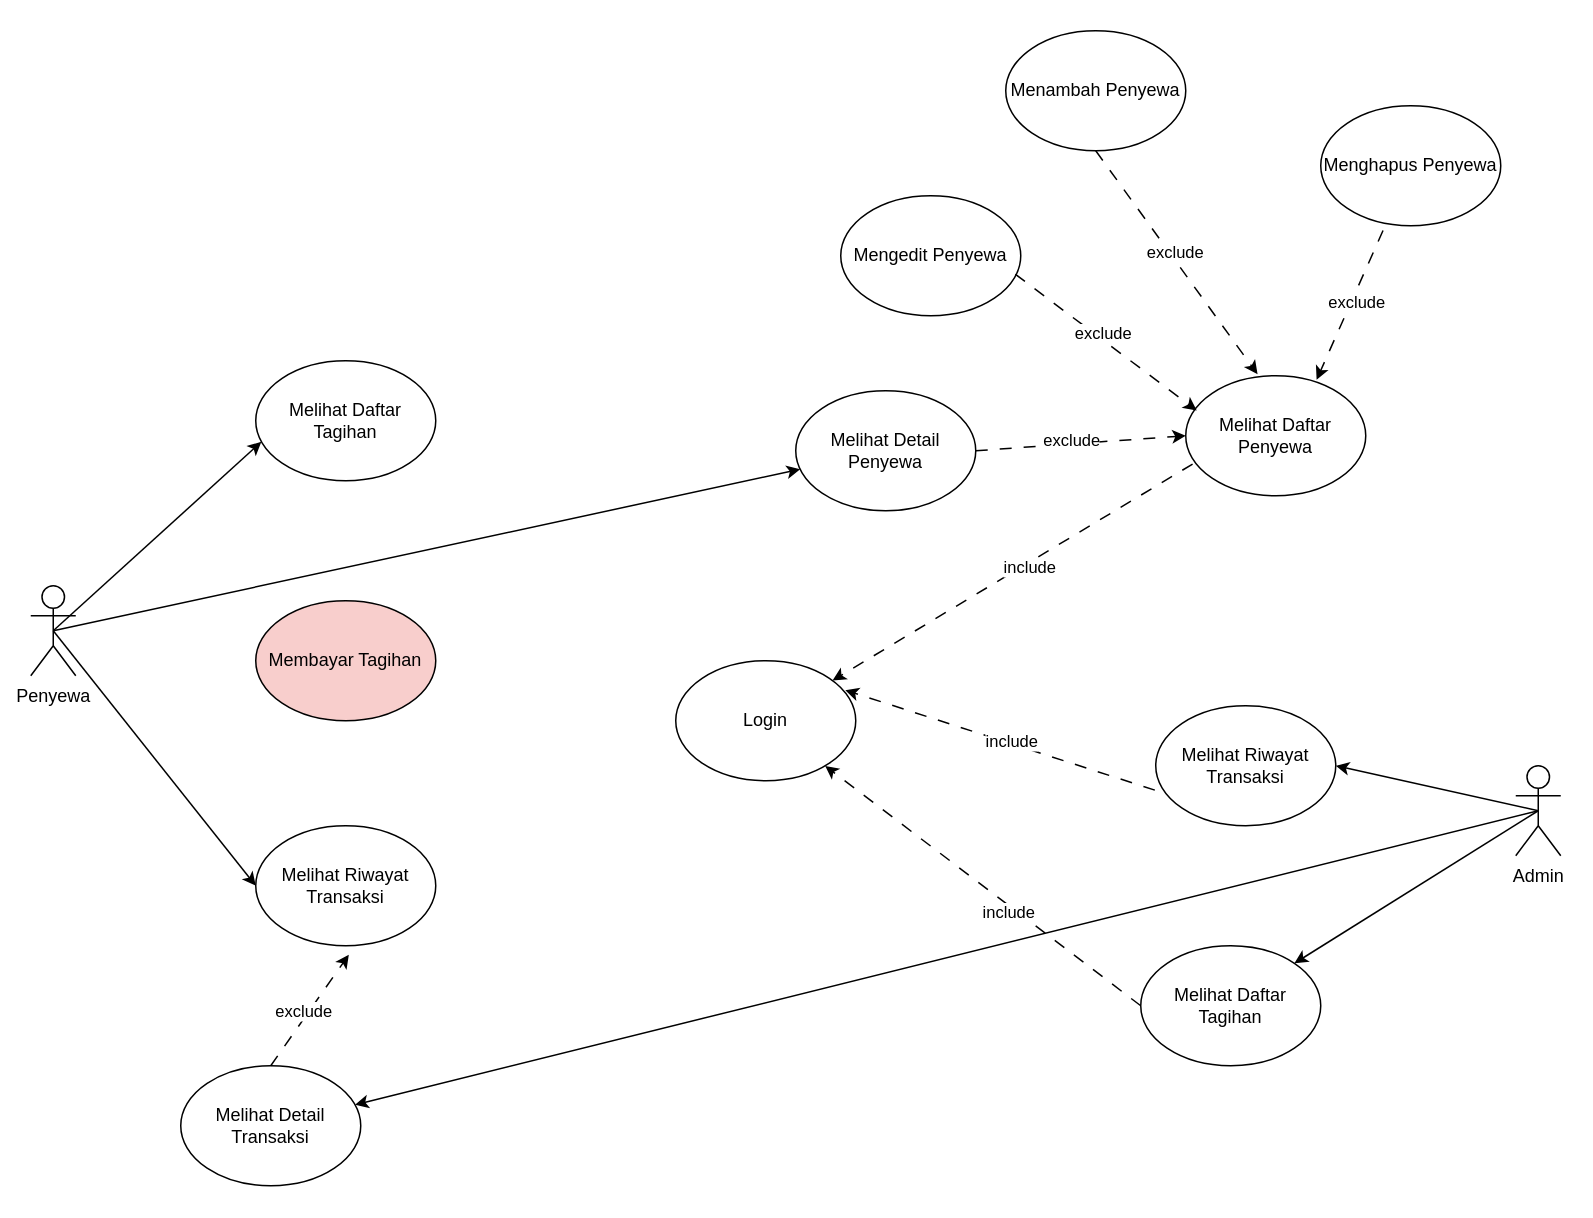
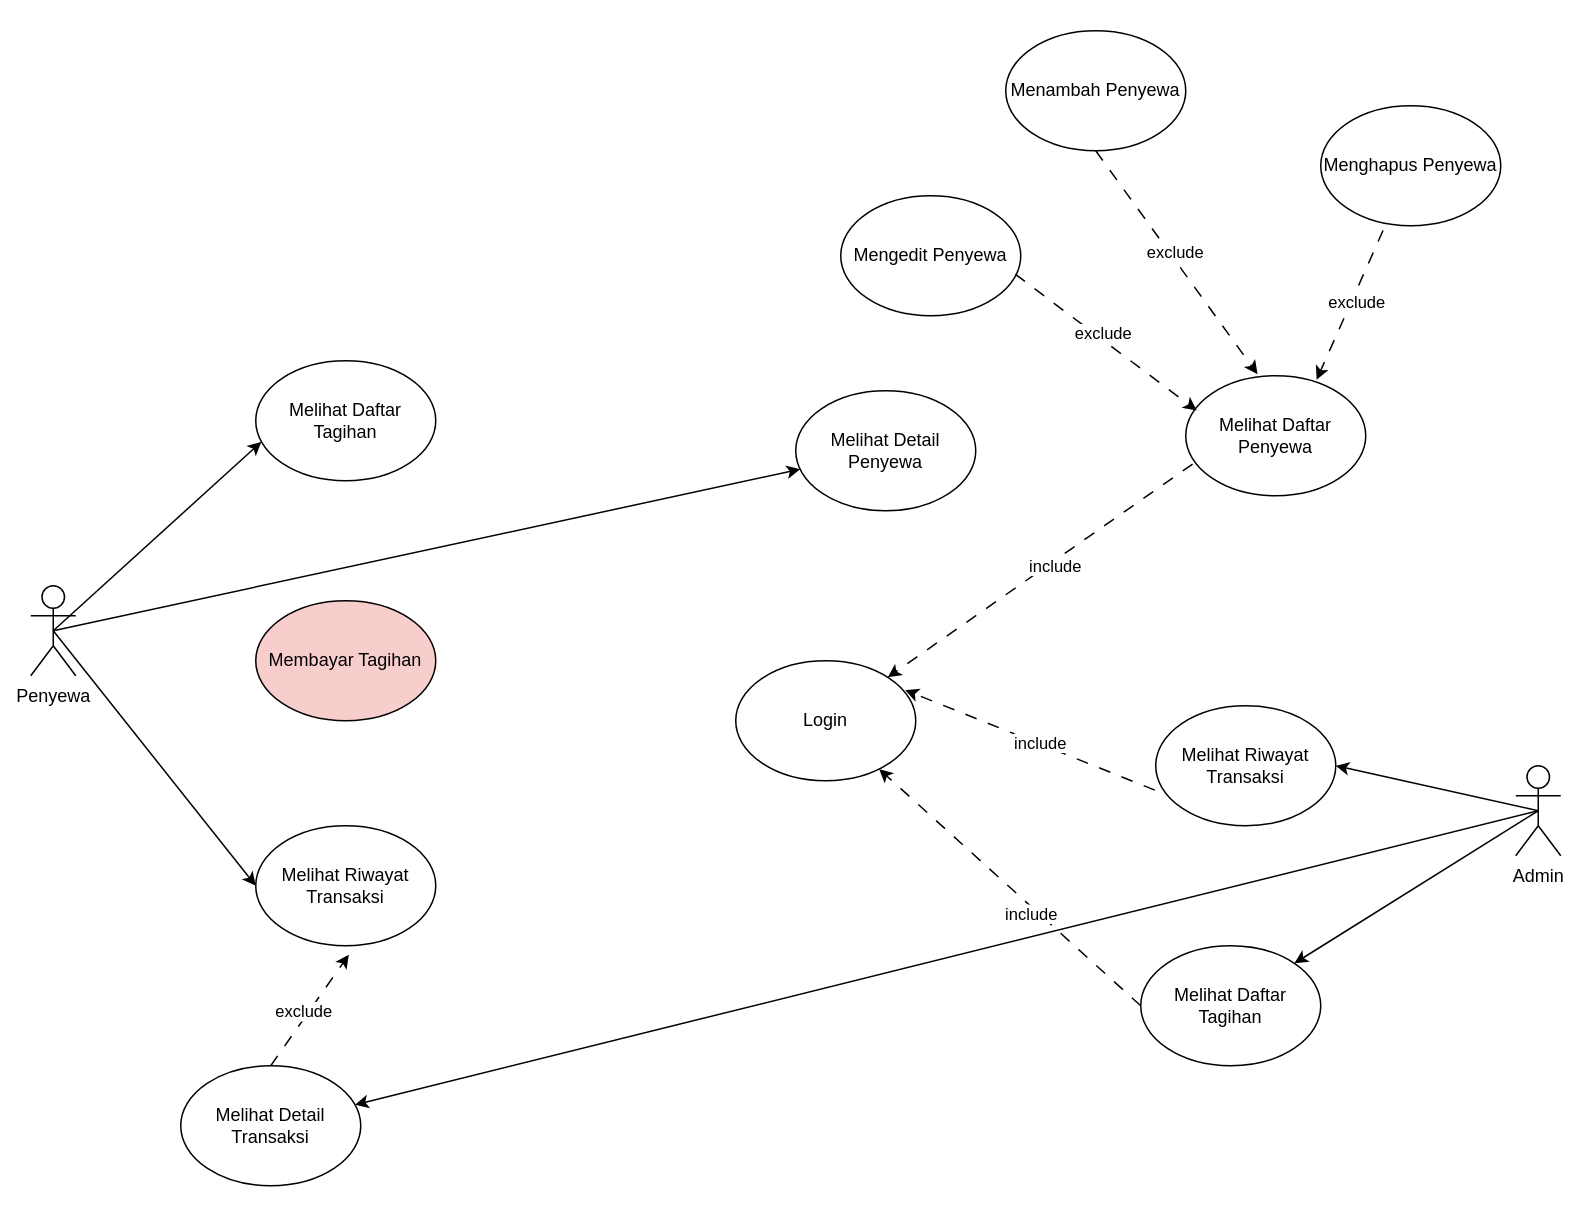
(1065, 444) -> none
(766, 721) -> (826, 721)
